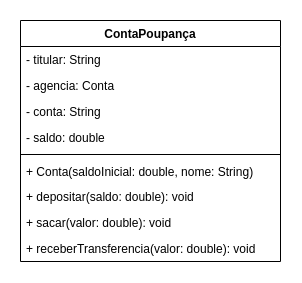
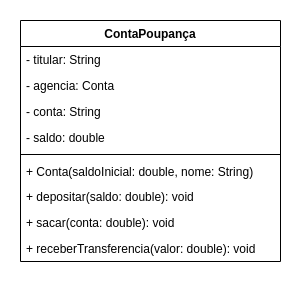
(108, 223) -> (109, 223)
